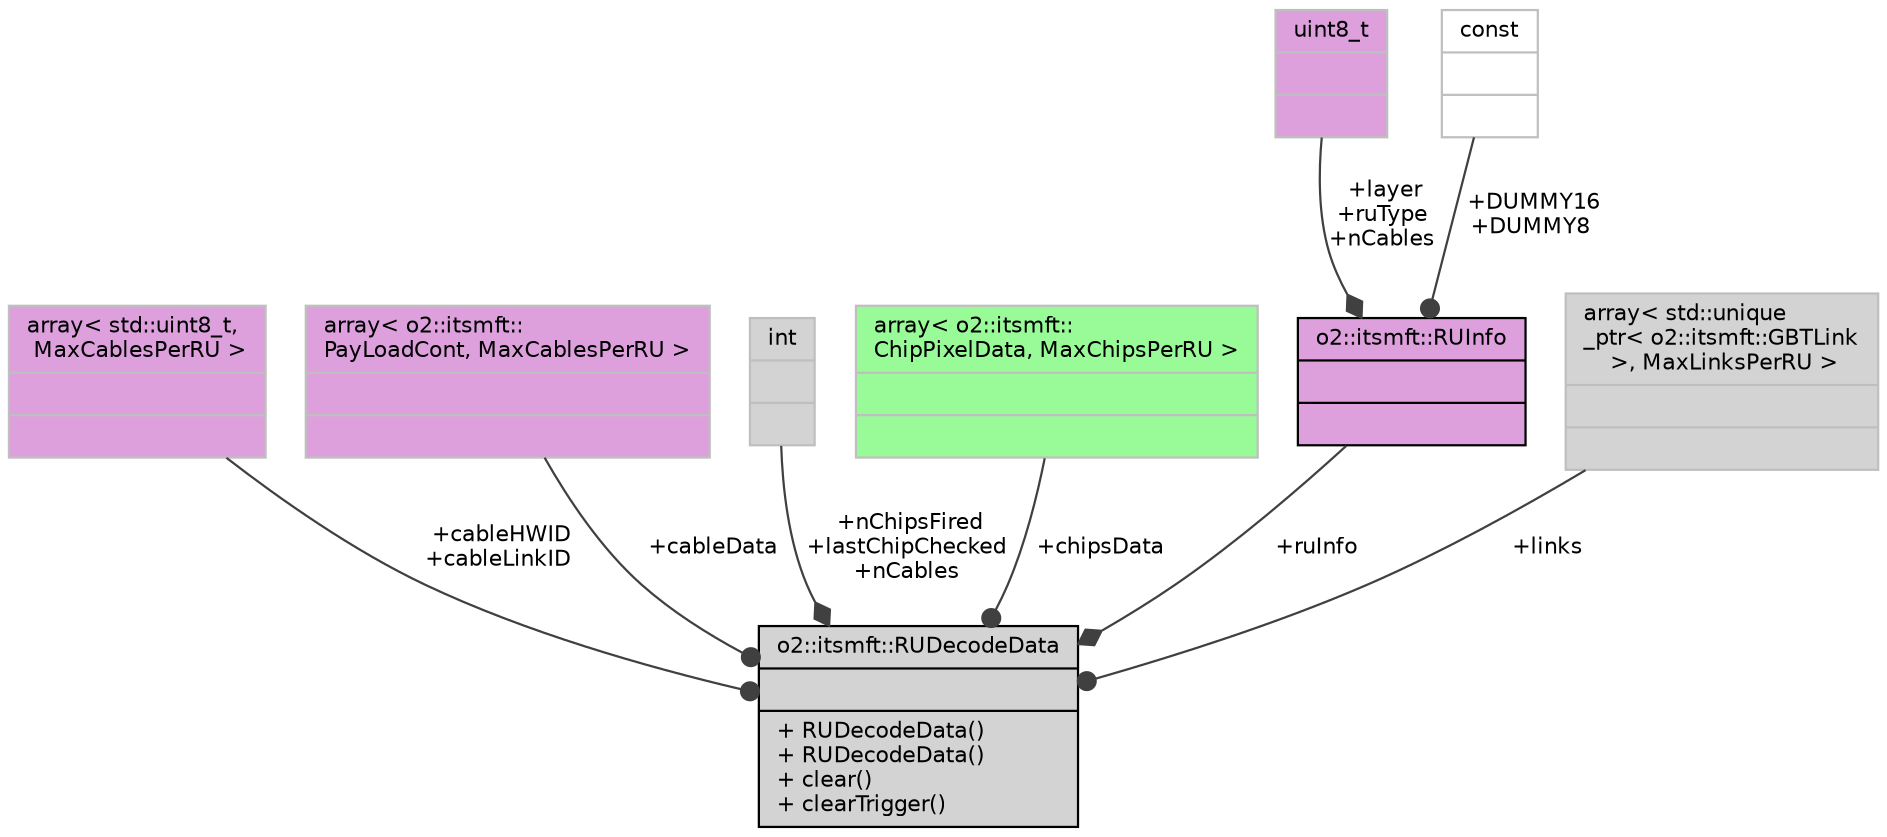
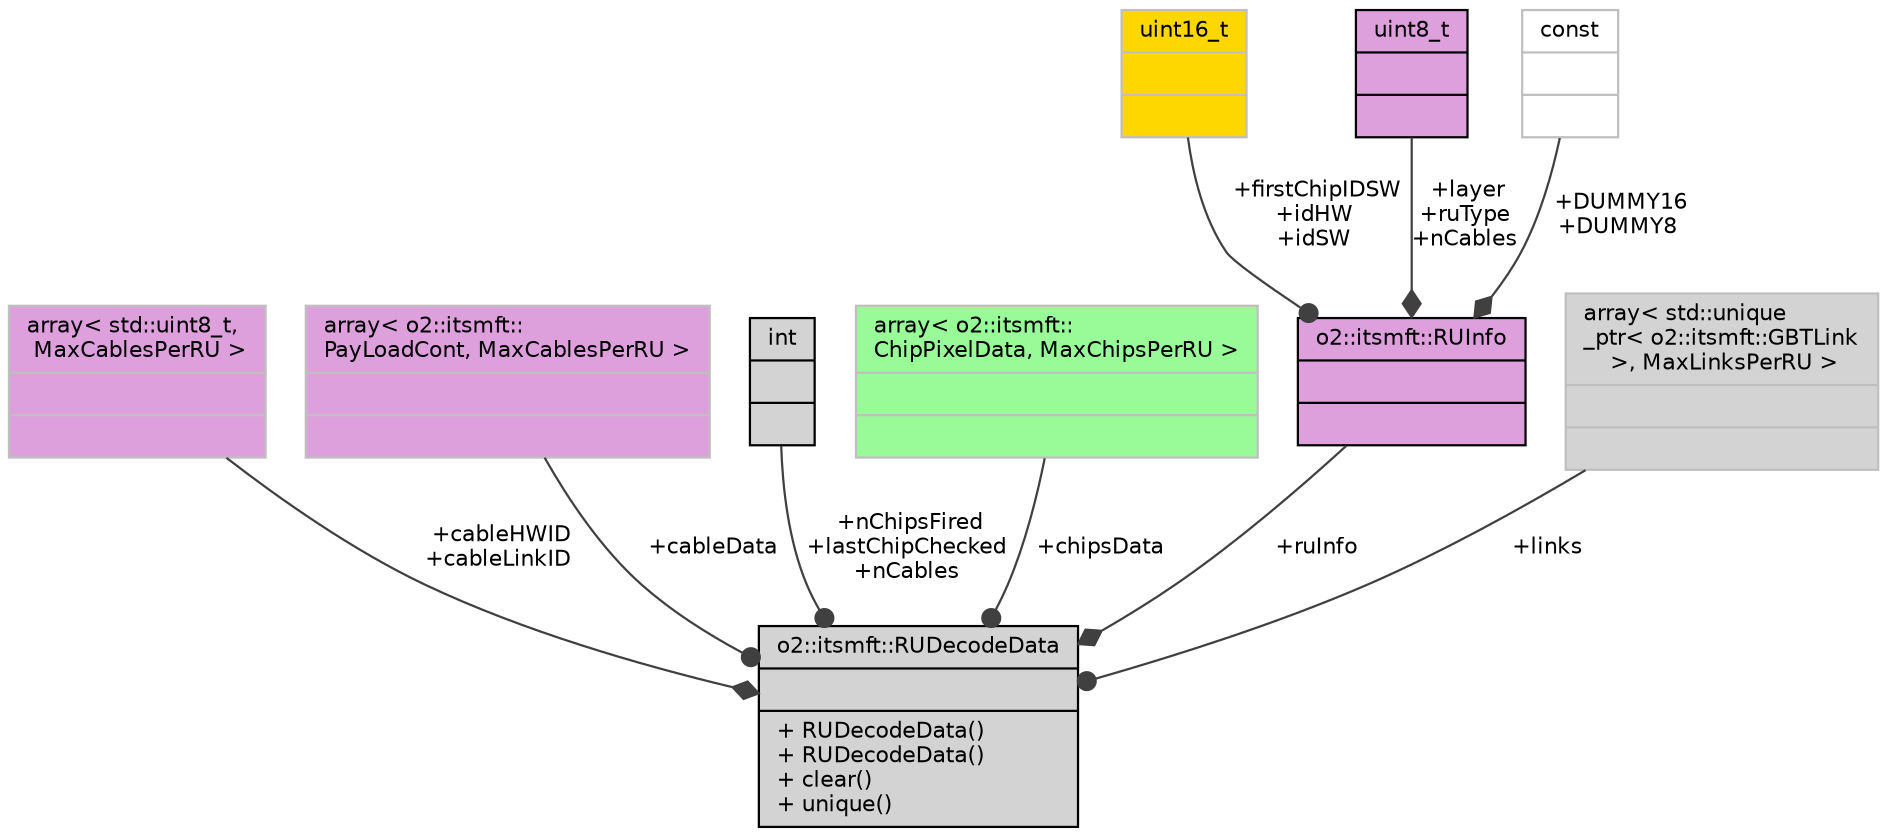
none -> (1184, 74)
(1331, 74) -> (1412, 74)
(1453, 219) -> (1535, 221)
(782, 382) -> (782, 382)
(790, 526) -> (791, 530)
(470, 604) -> (465, 603)
(862, 805) -> (835, 805)
